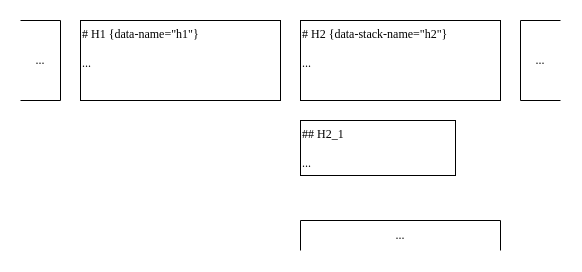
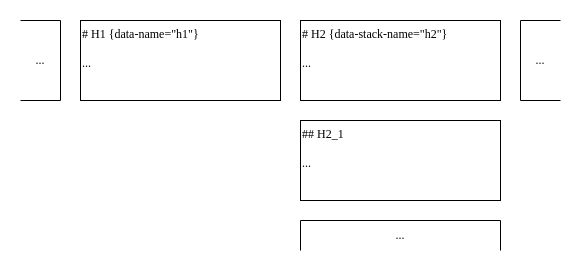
(378, 148) -> (401, 161)
